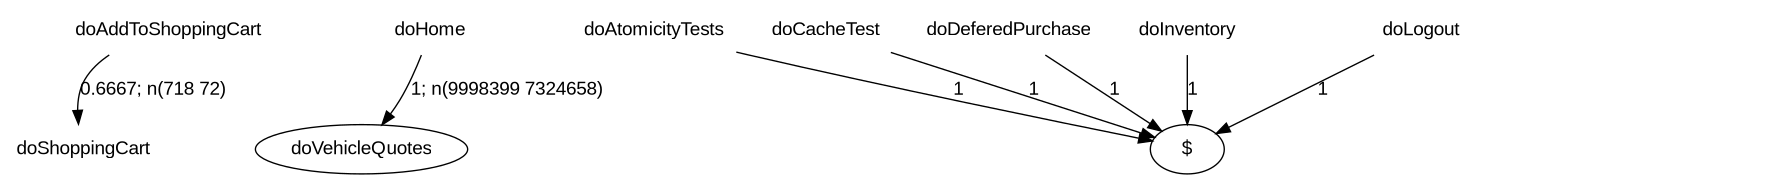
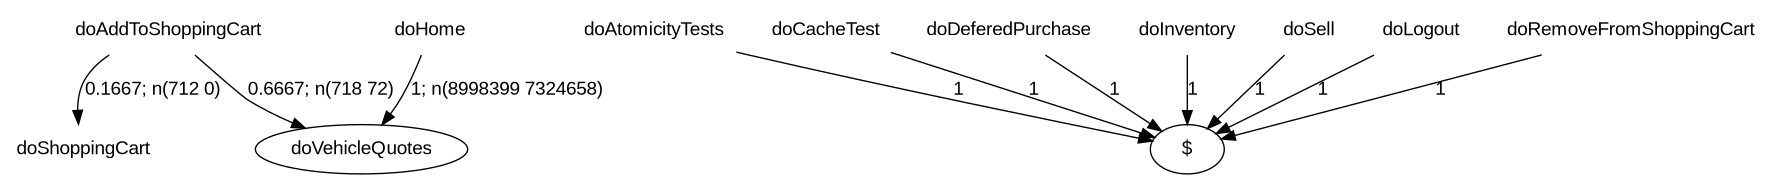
none -> (1309, 30)
none -> (1631, 30)
(153, 90) -> (153, 90)
(507, 90) -> (507, 90)
none -> (240, 94)
